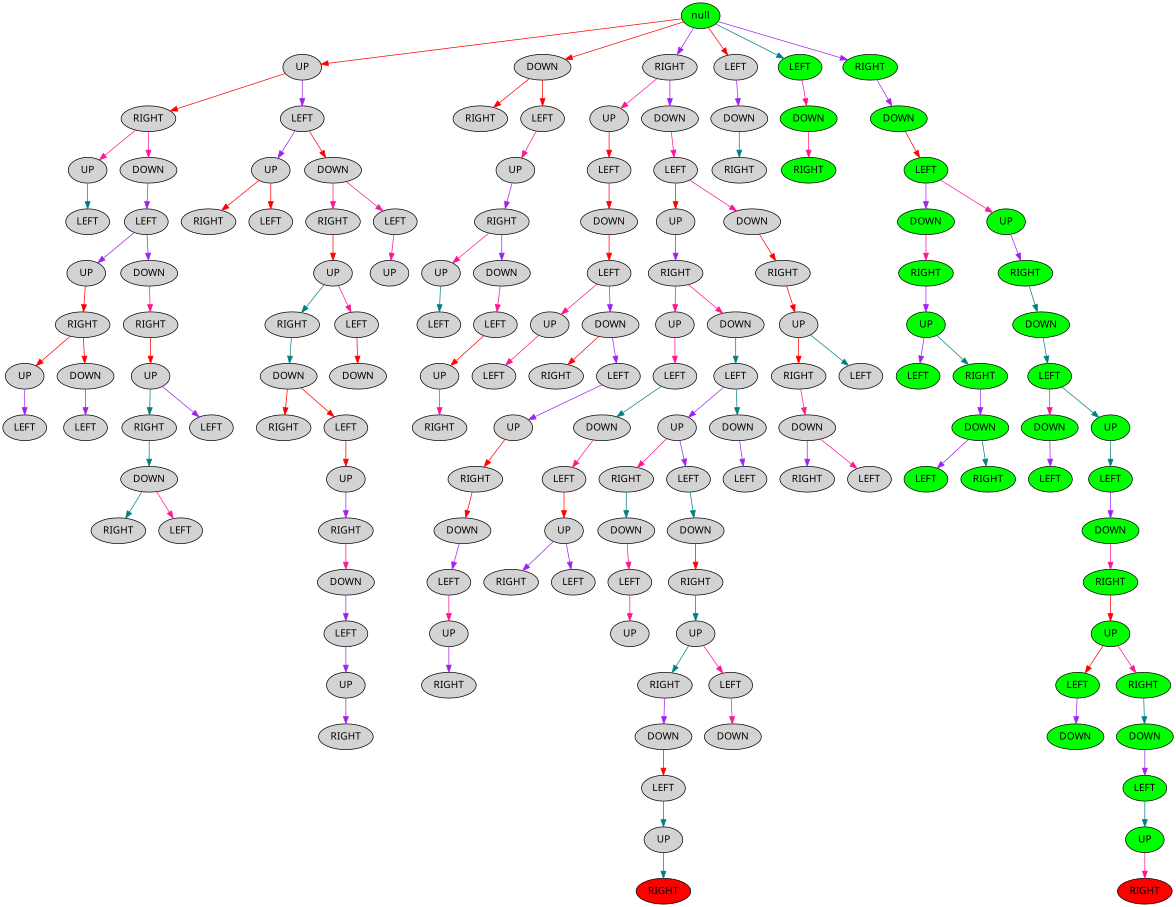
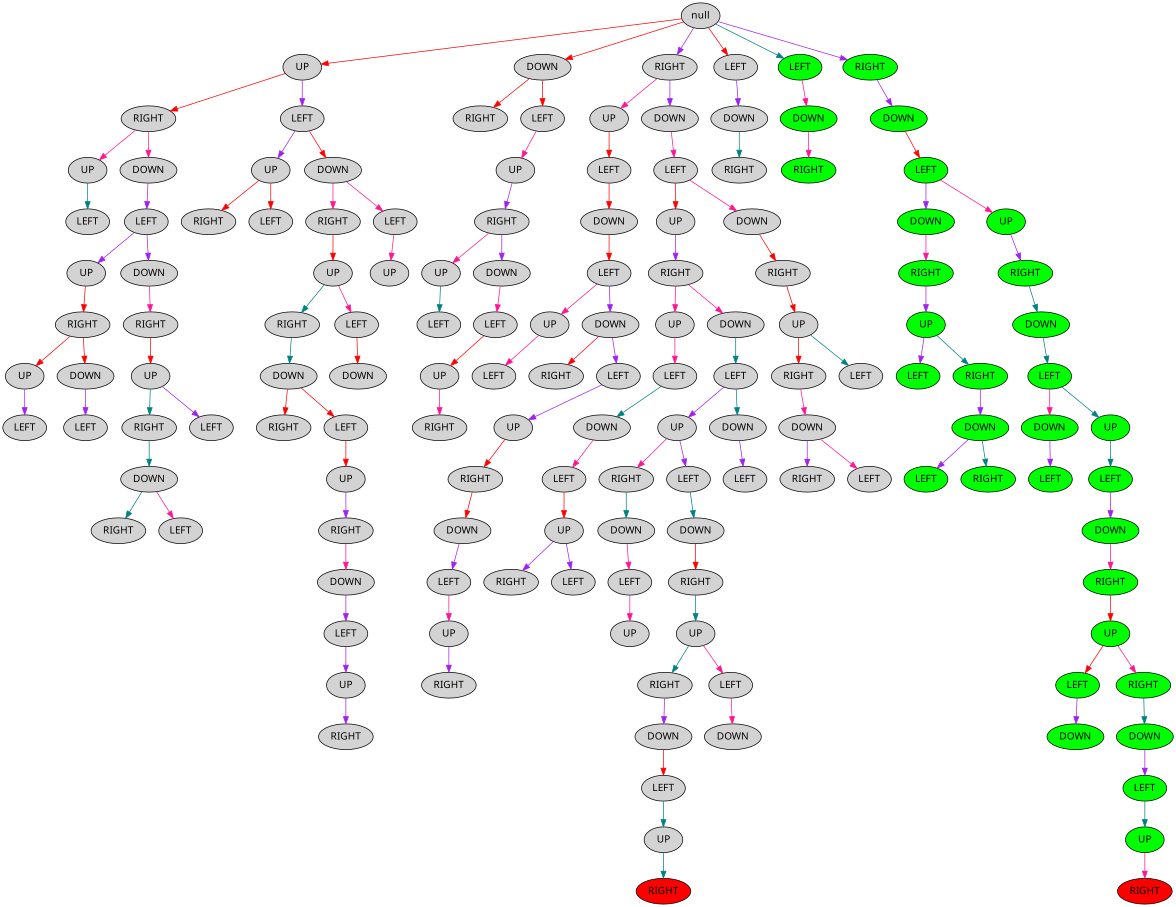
(701, 16) -> (701, 16)
